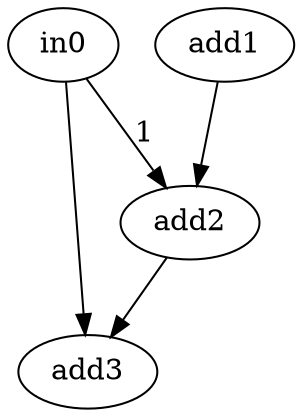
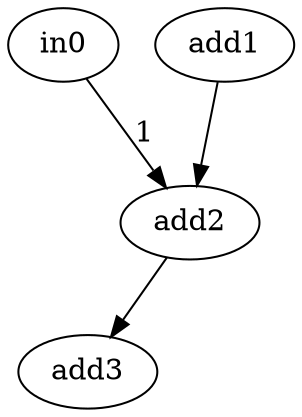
(75, 198) -> none
